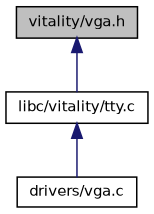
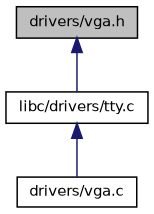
(77, 22) -> (77, 22)
(77, 108) -> (77, 108)
